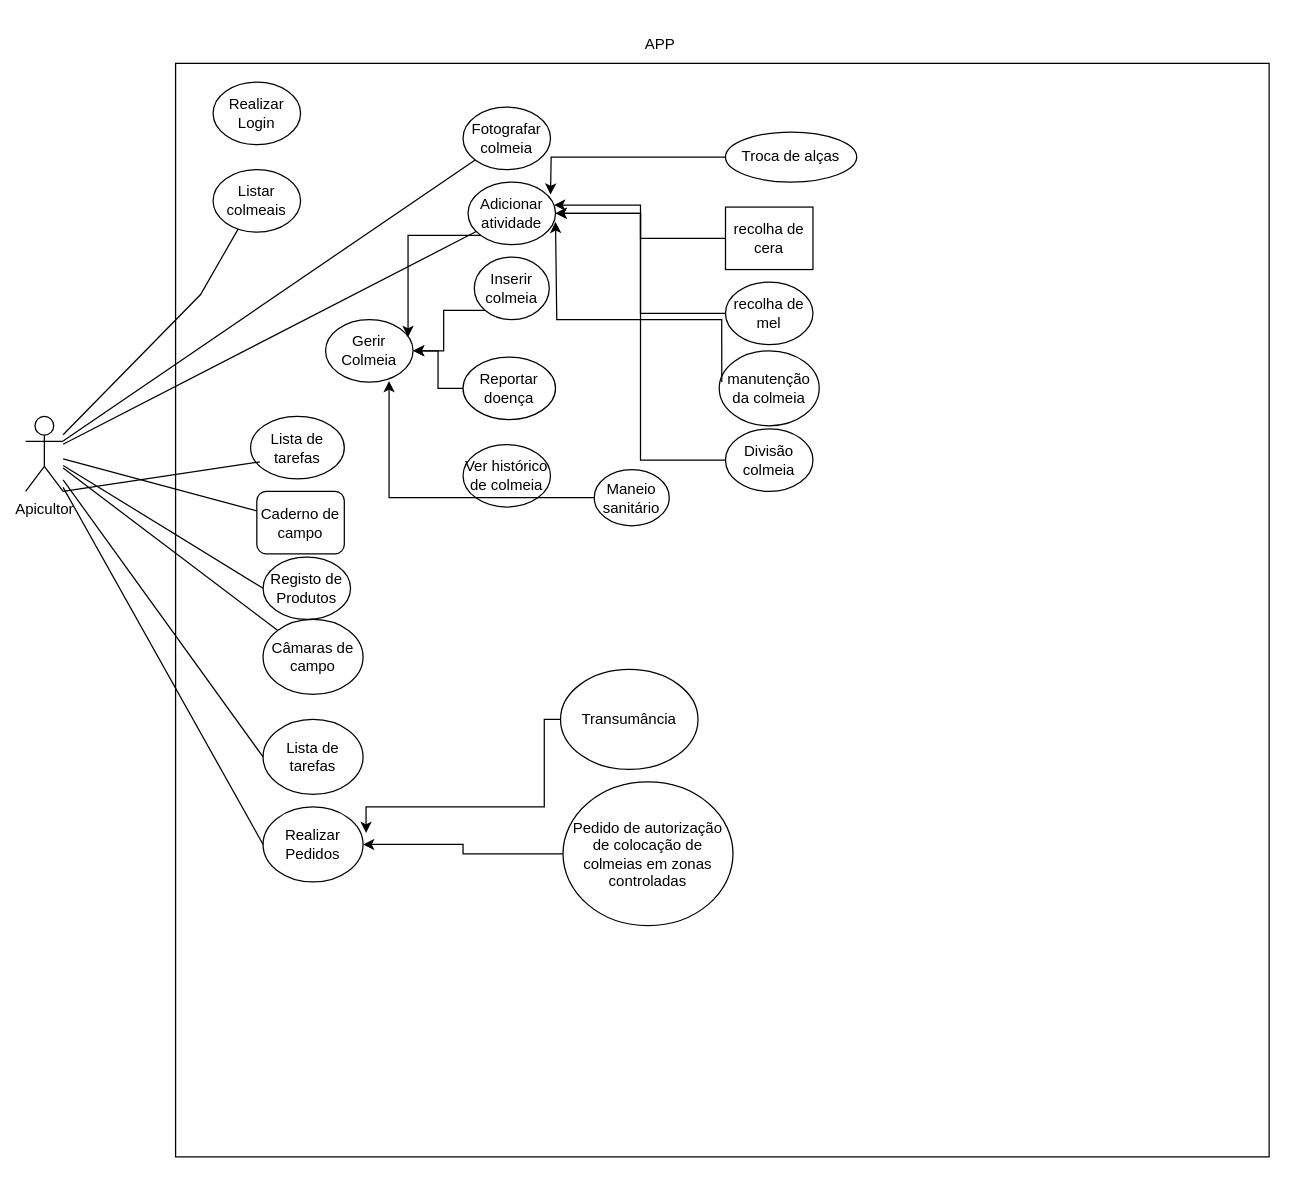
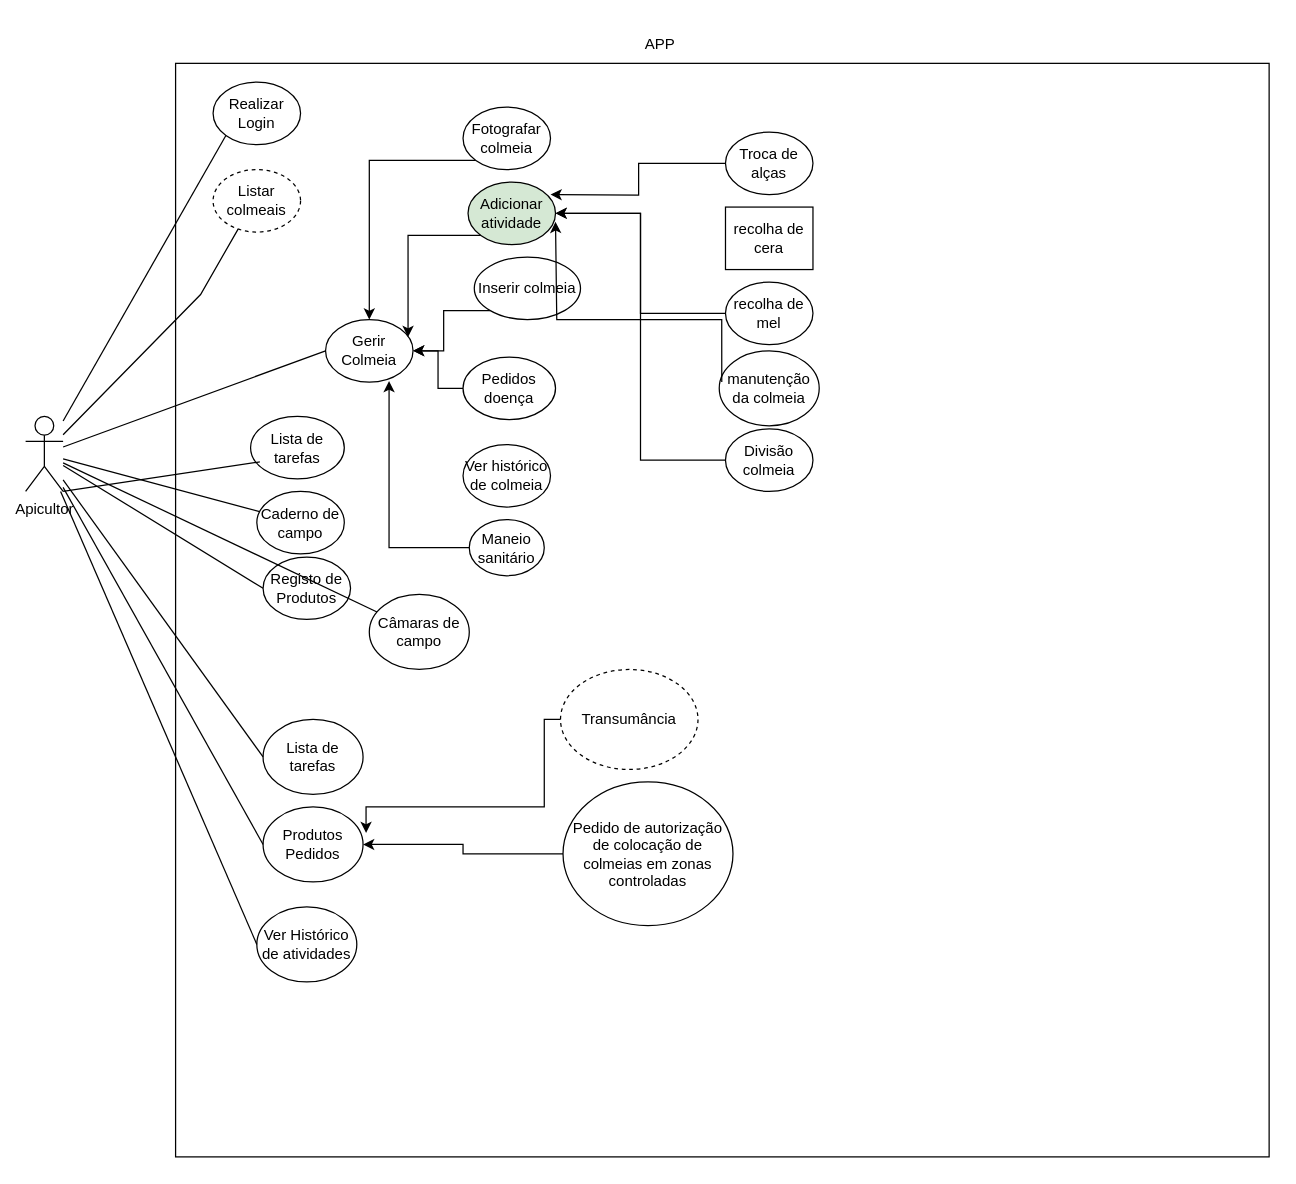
(791, 157) -> (769, 163)
none -> (369, 185)
(257, 201) -> (257, 201)
(605, 205) -> none
(512, 213) -> (512, 213)
(512, 288) -> (528, 288)
(268, 301) -> (145, 278)
(264, 340) -> (194, 399)
(509, 388) -> (509, 388)
(632, 498) -> (507, 548)
(301, 523) -> (301, 523)
(313, 657) -> (419, 632)
none -> (159, 718)
(629, 719) -> (629, 719)
(313, 844) -> (313, 844)
none -> (307, 944)
